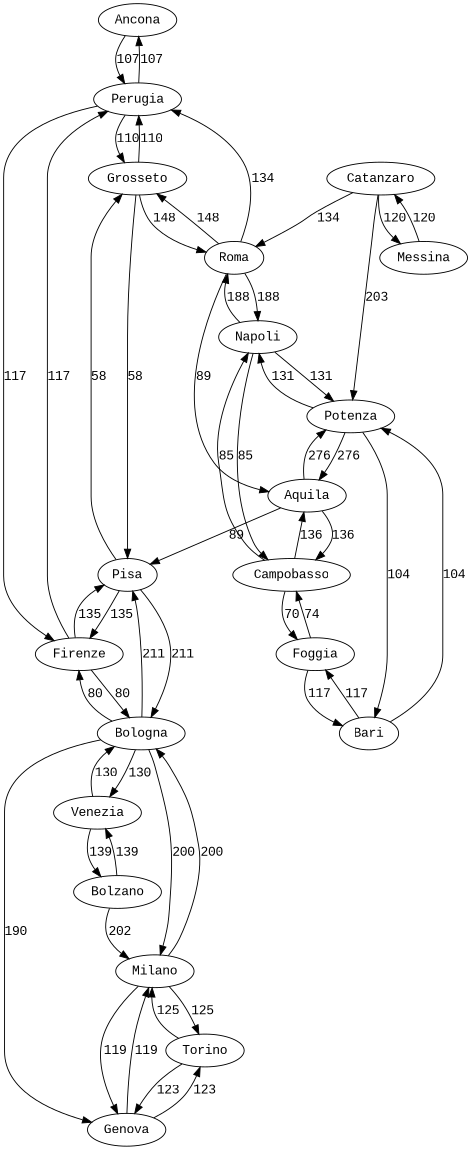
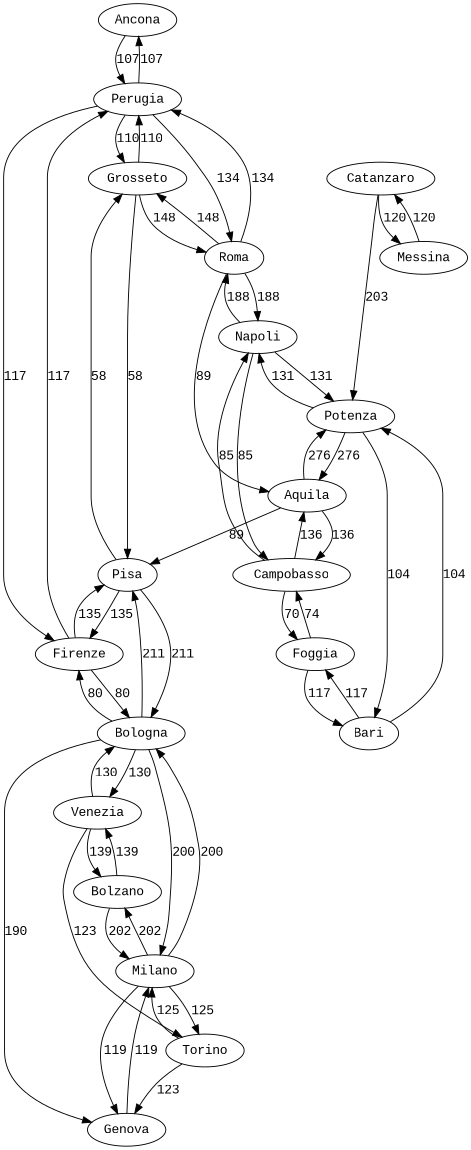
(308, 217) -> (200, 169)
none -> (138, 936)
(179, 1101) -> (79, 950)
